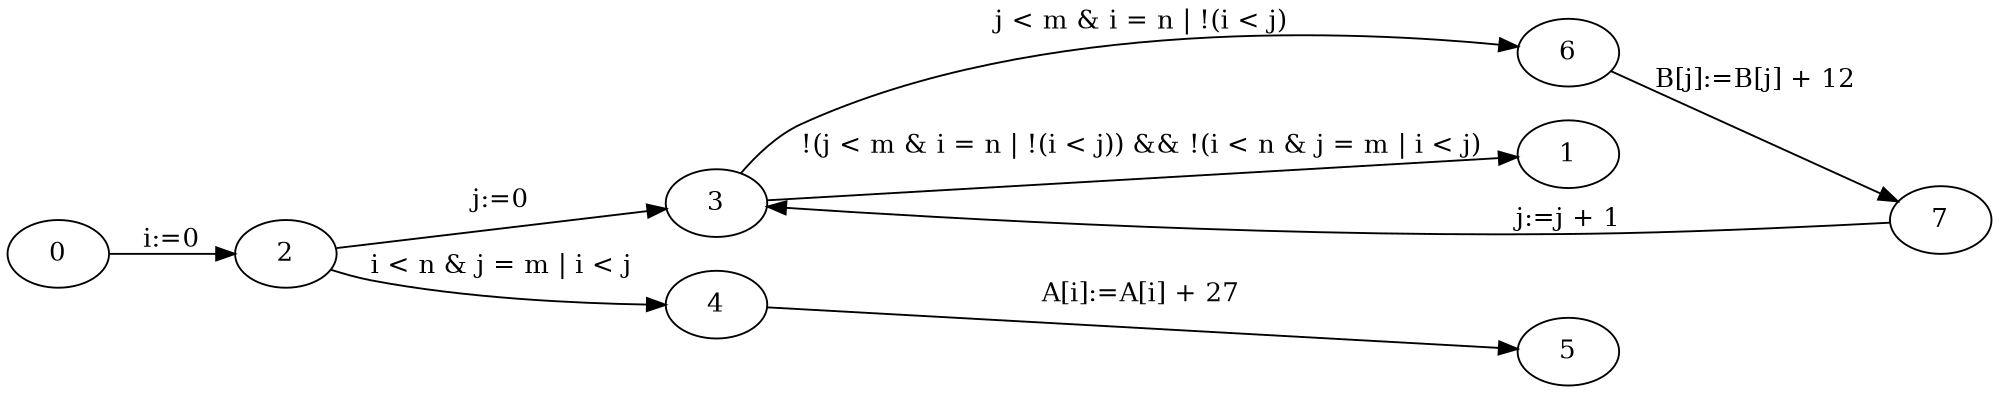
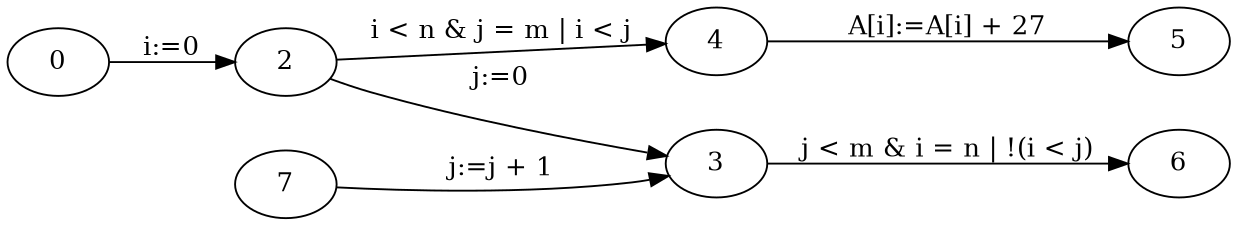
(1746, 132) -> none
(1568, 154) -> none
